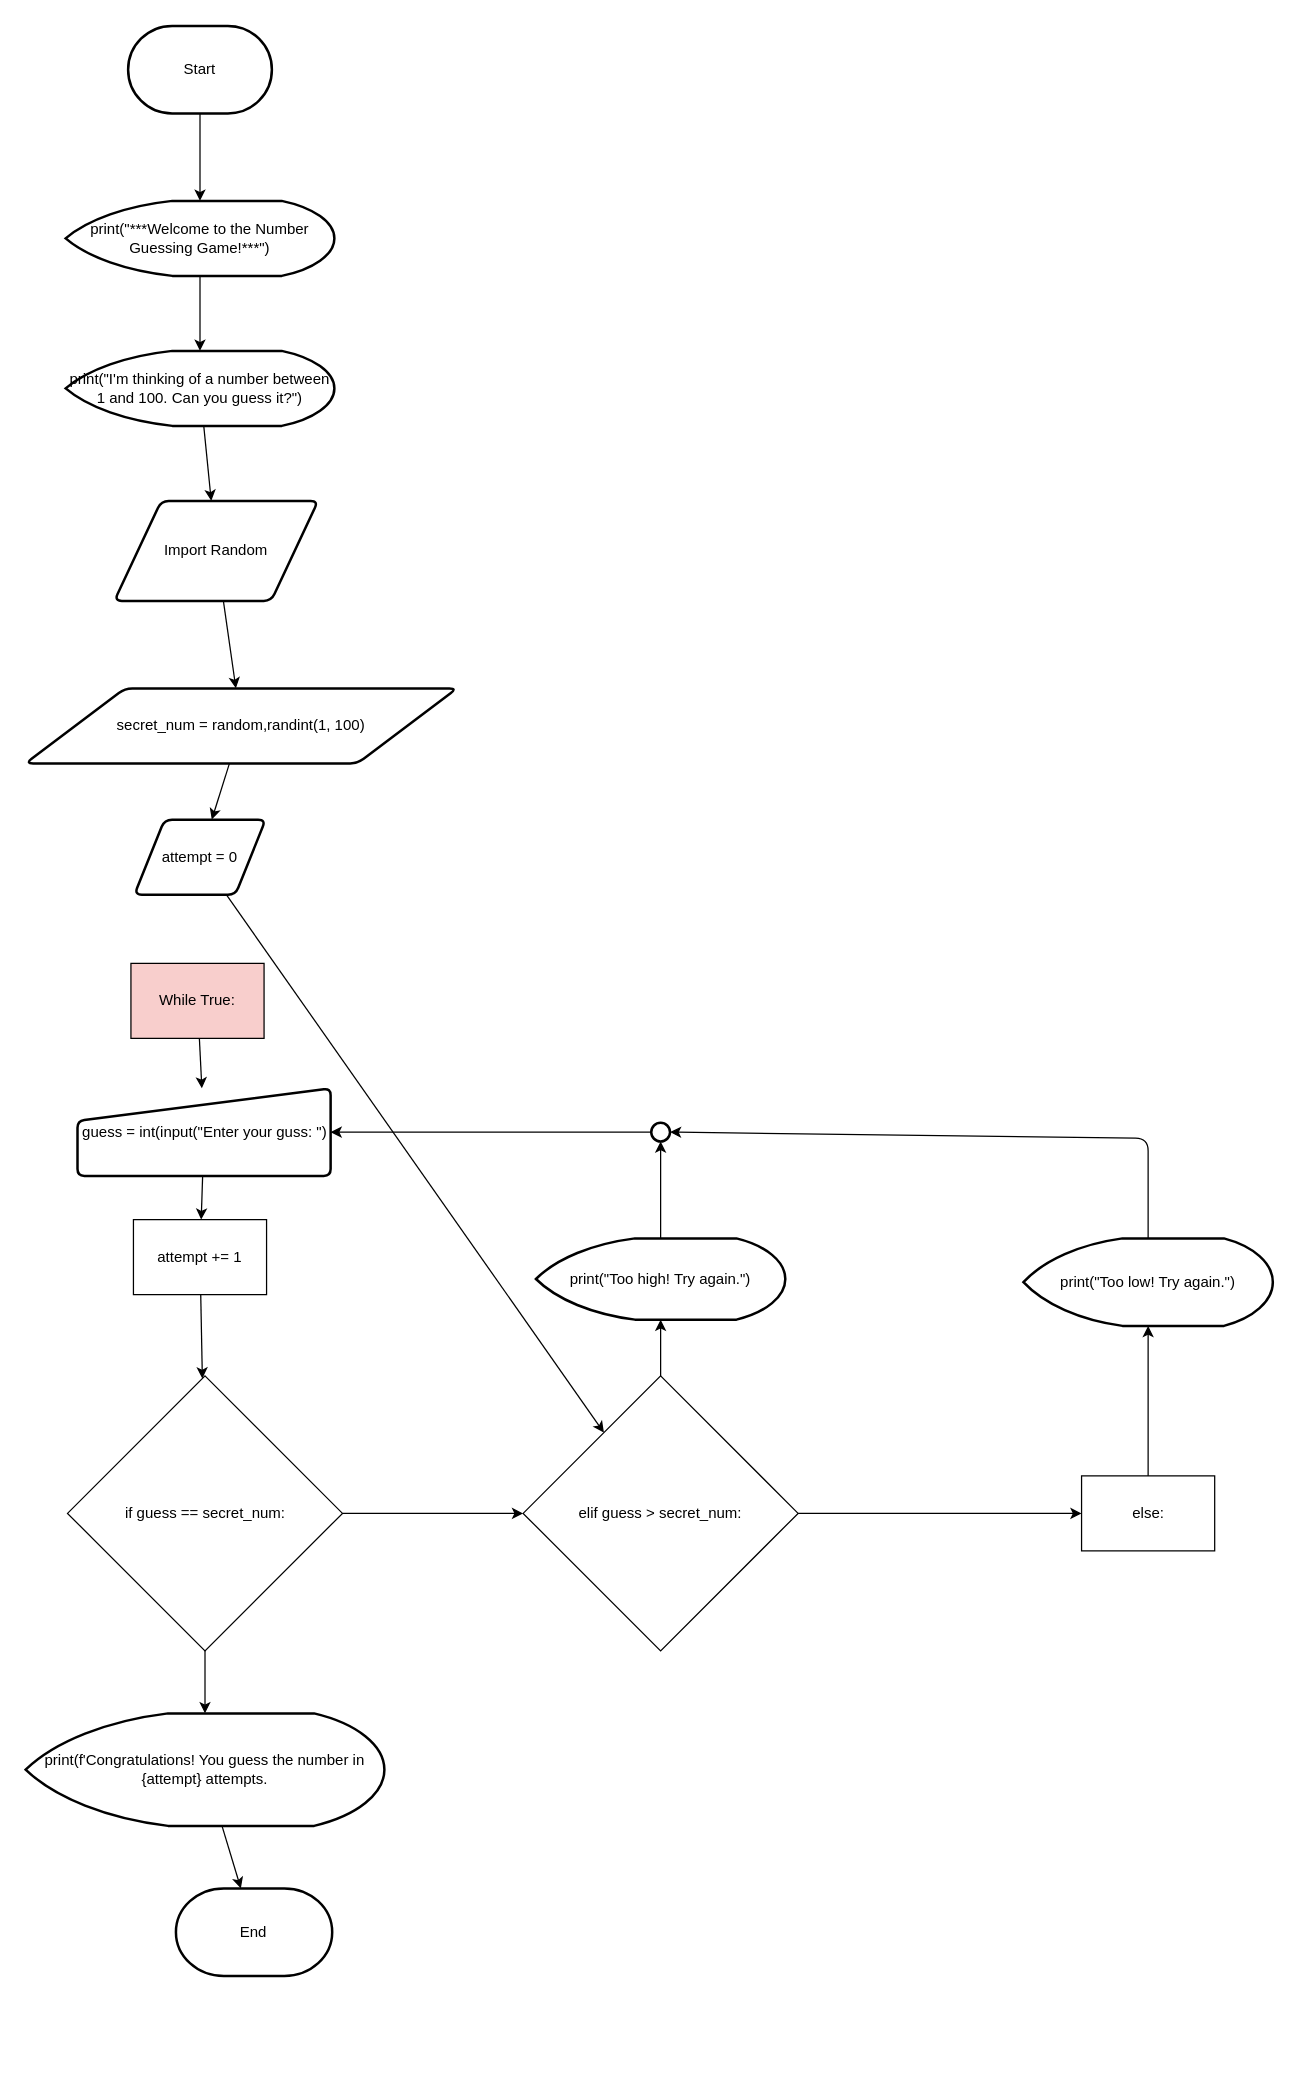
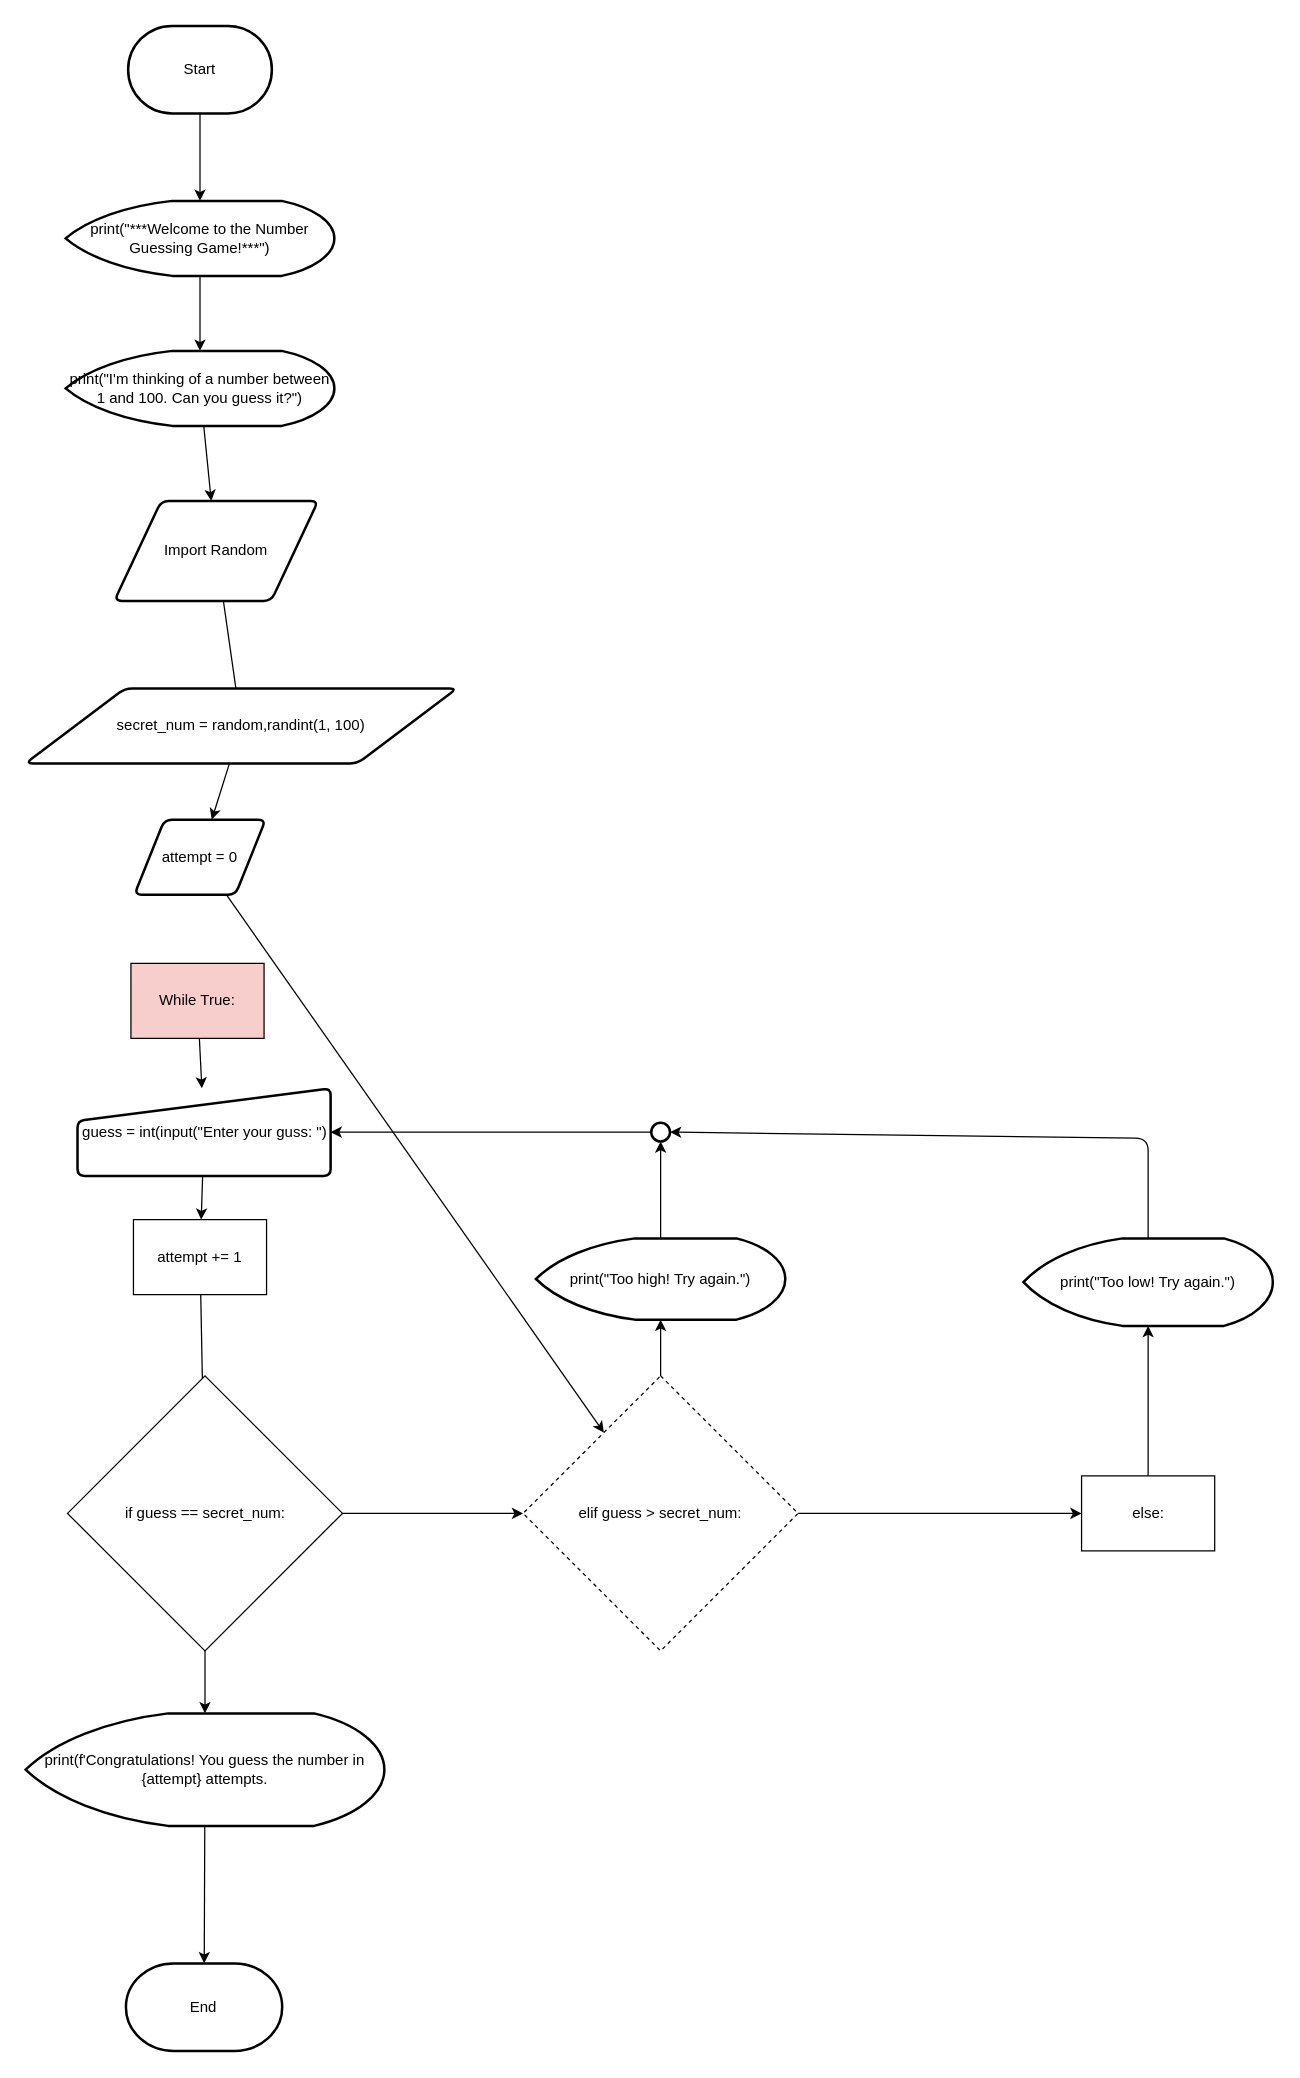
(234, 678) -> (235, 682)
(202, 1368) -> (202, 1372)
(661, 1513) -> (661, 1513)
(254, 1932) -> (204, 2007)
